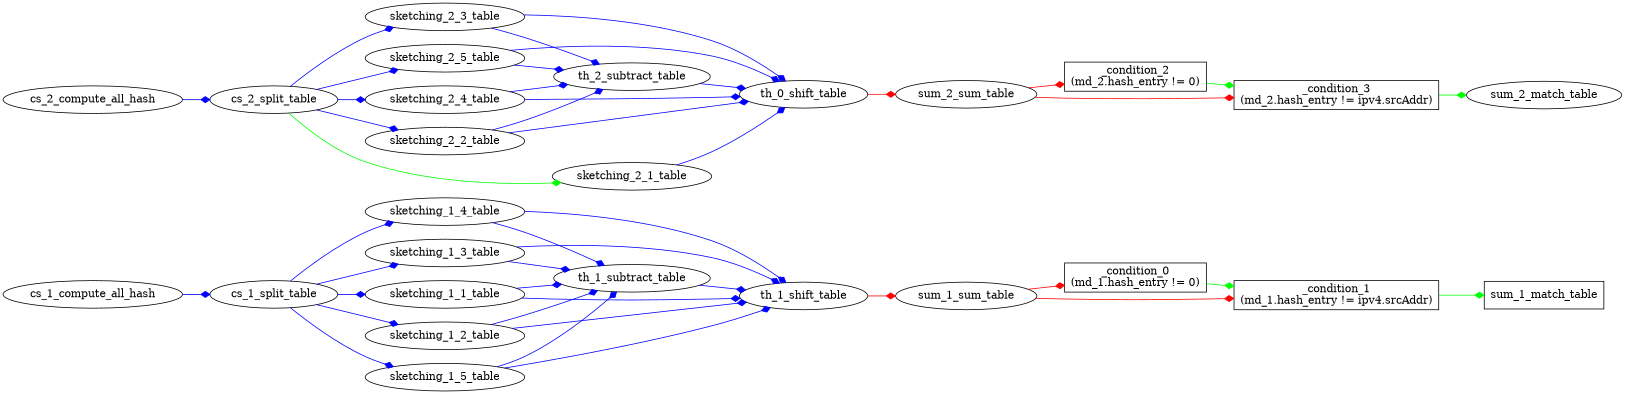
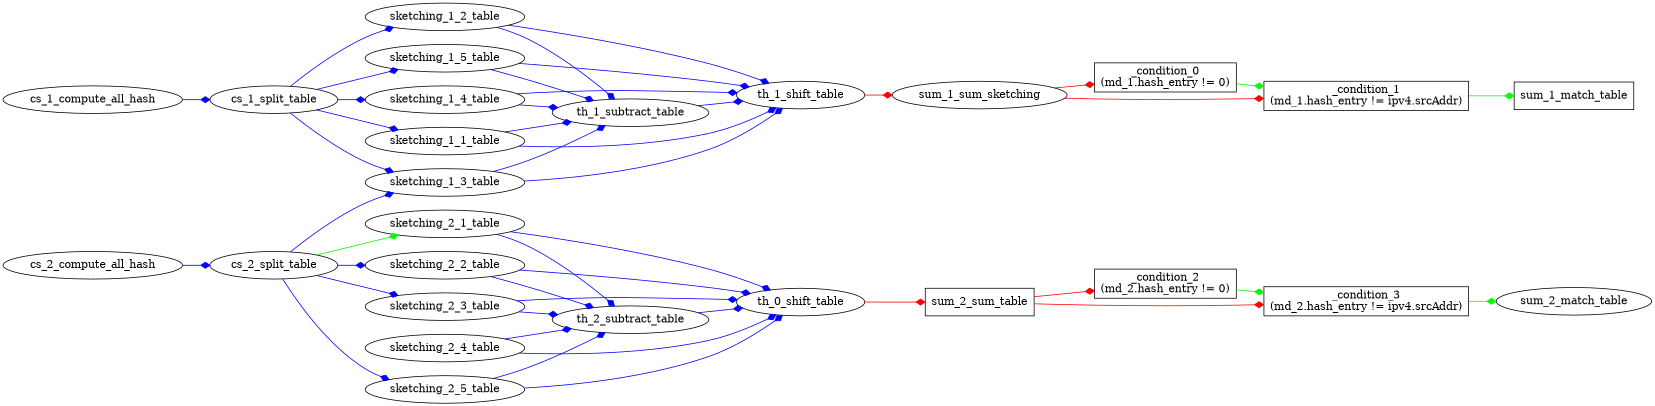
(966, 94) -> (980, 302)
(347, 100) -> (335, 220)
none -> (555, 262)
(966, 296) -> (980, 95)
